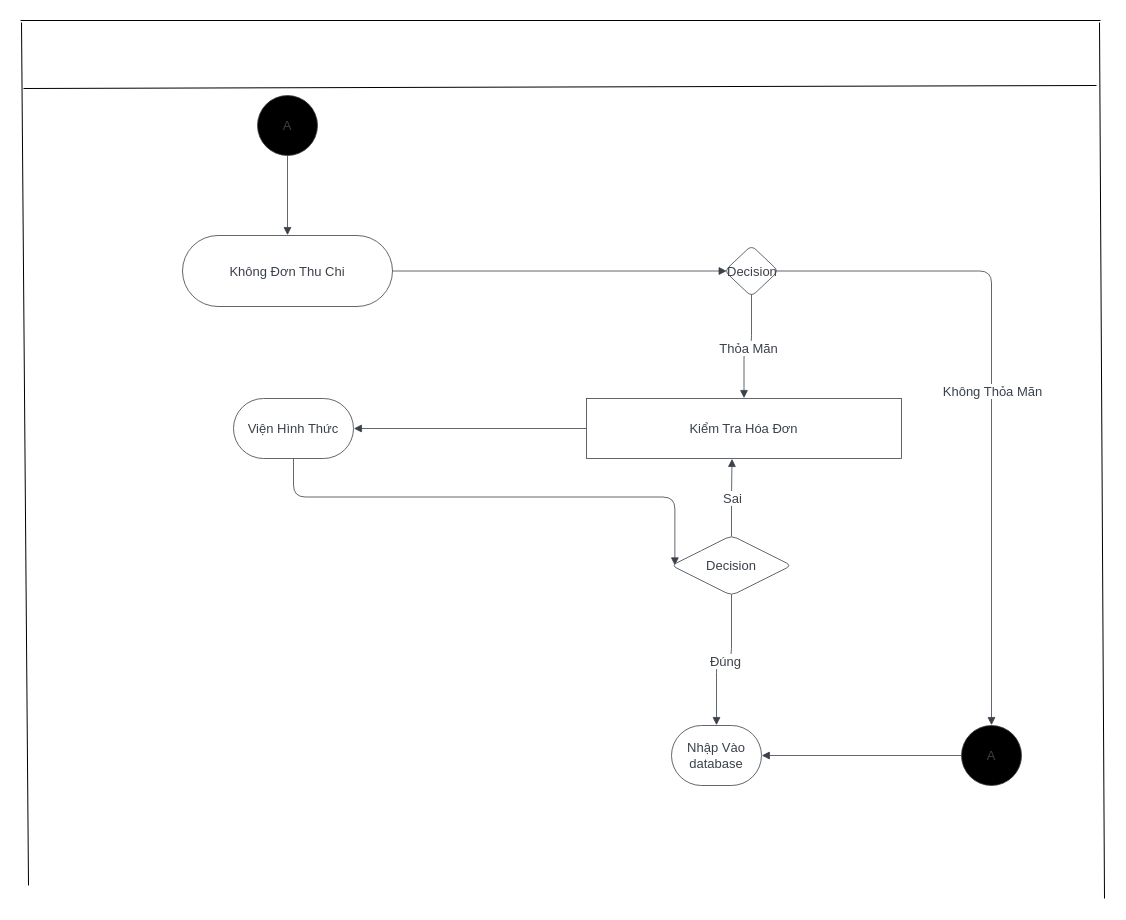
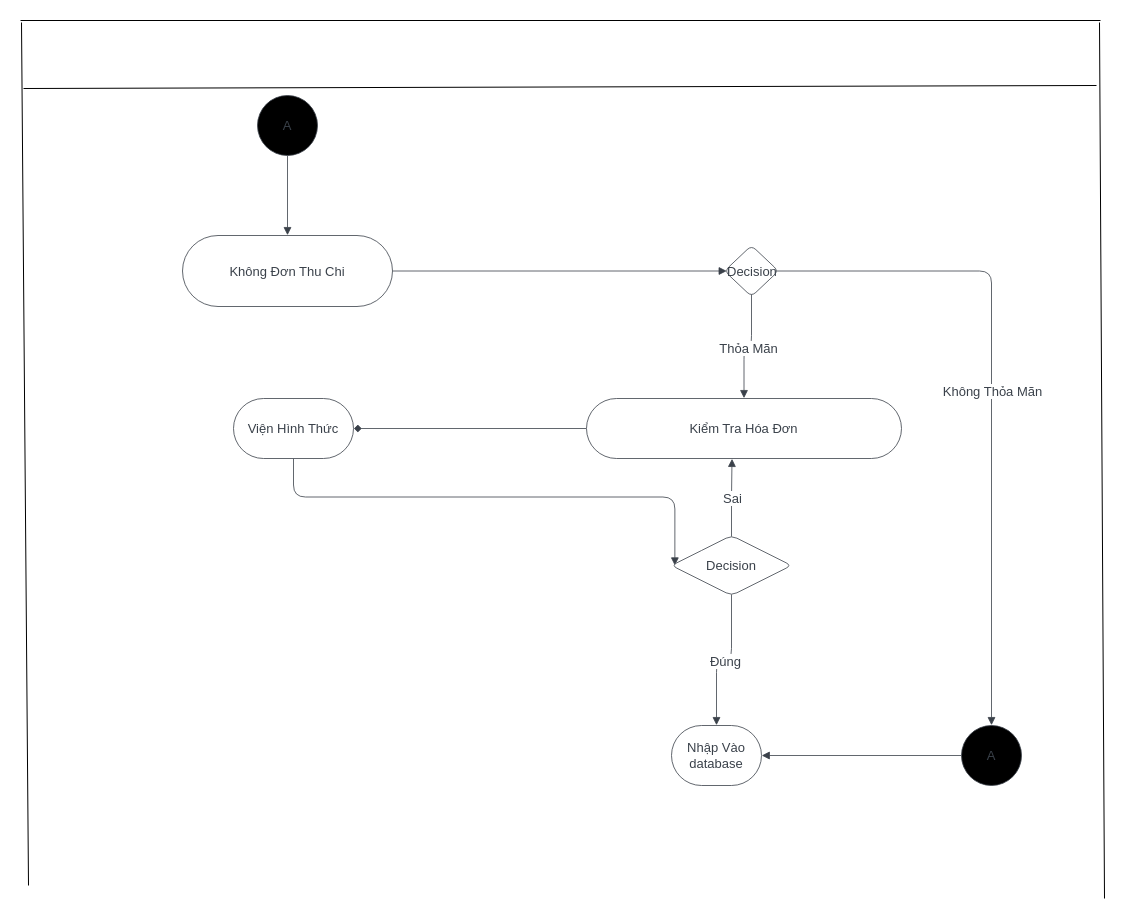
(363, 429) -> (362, 429)
(744, 429) -> (744, 429)
